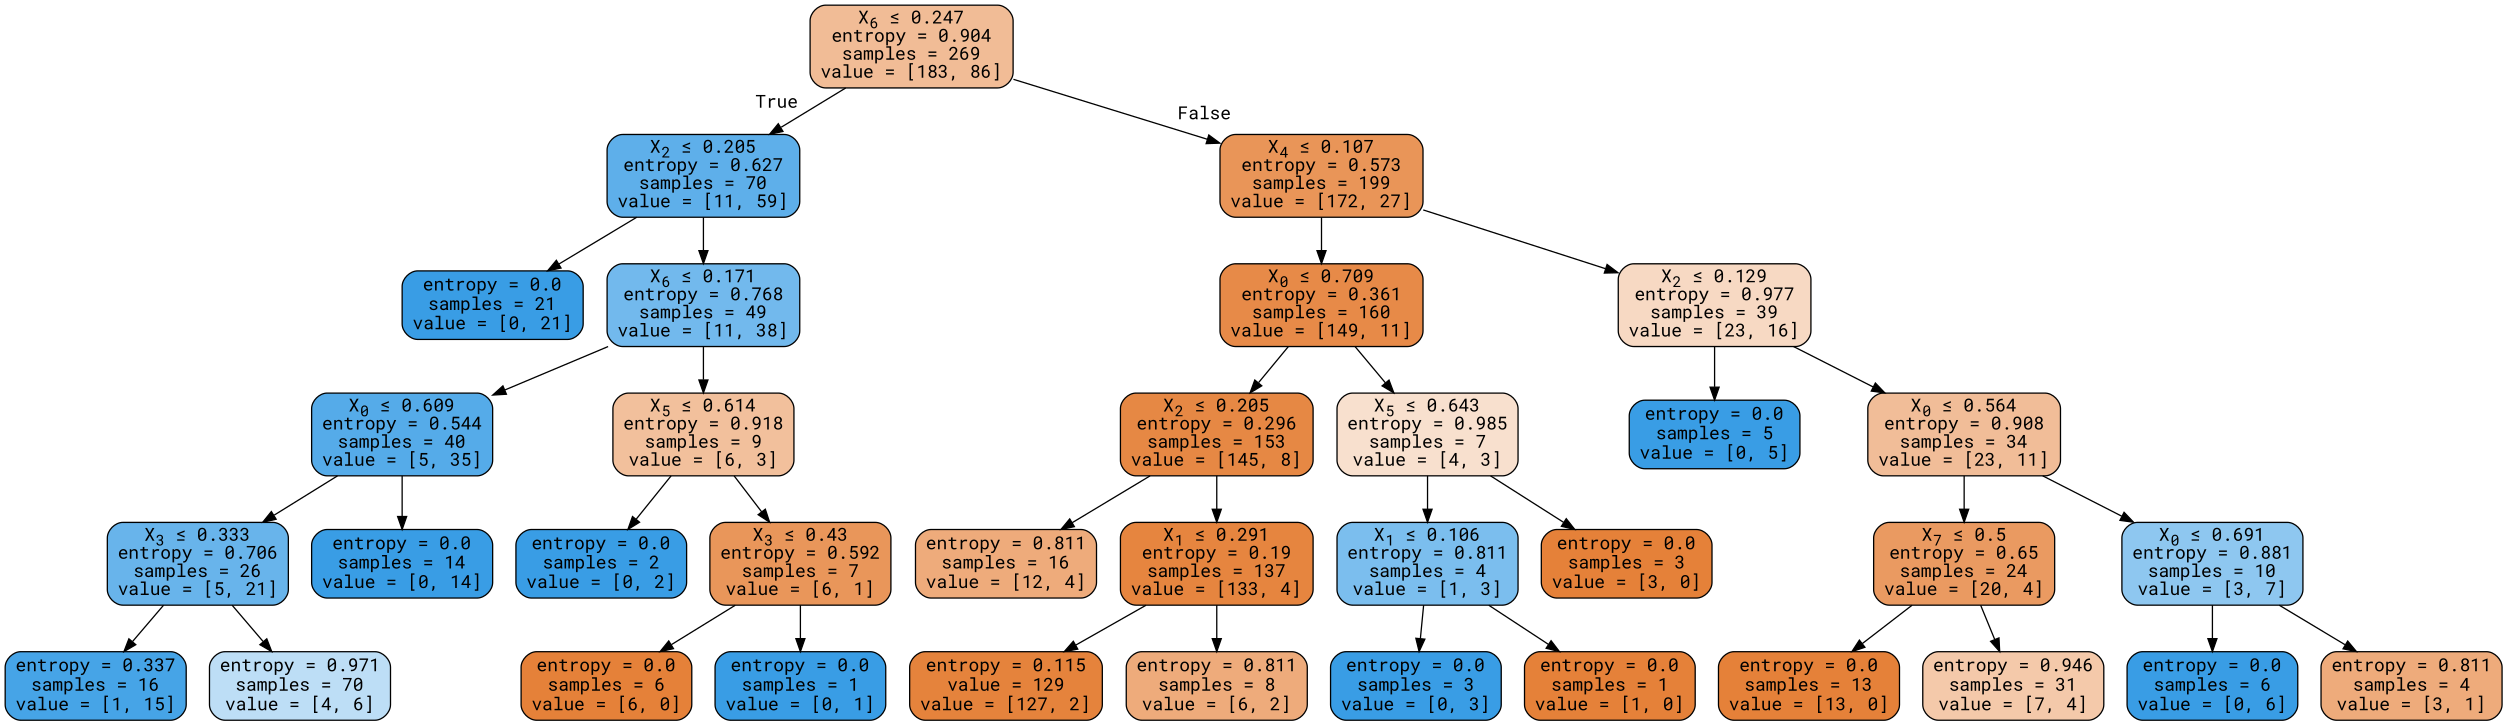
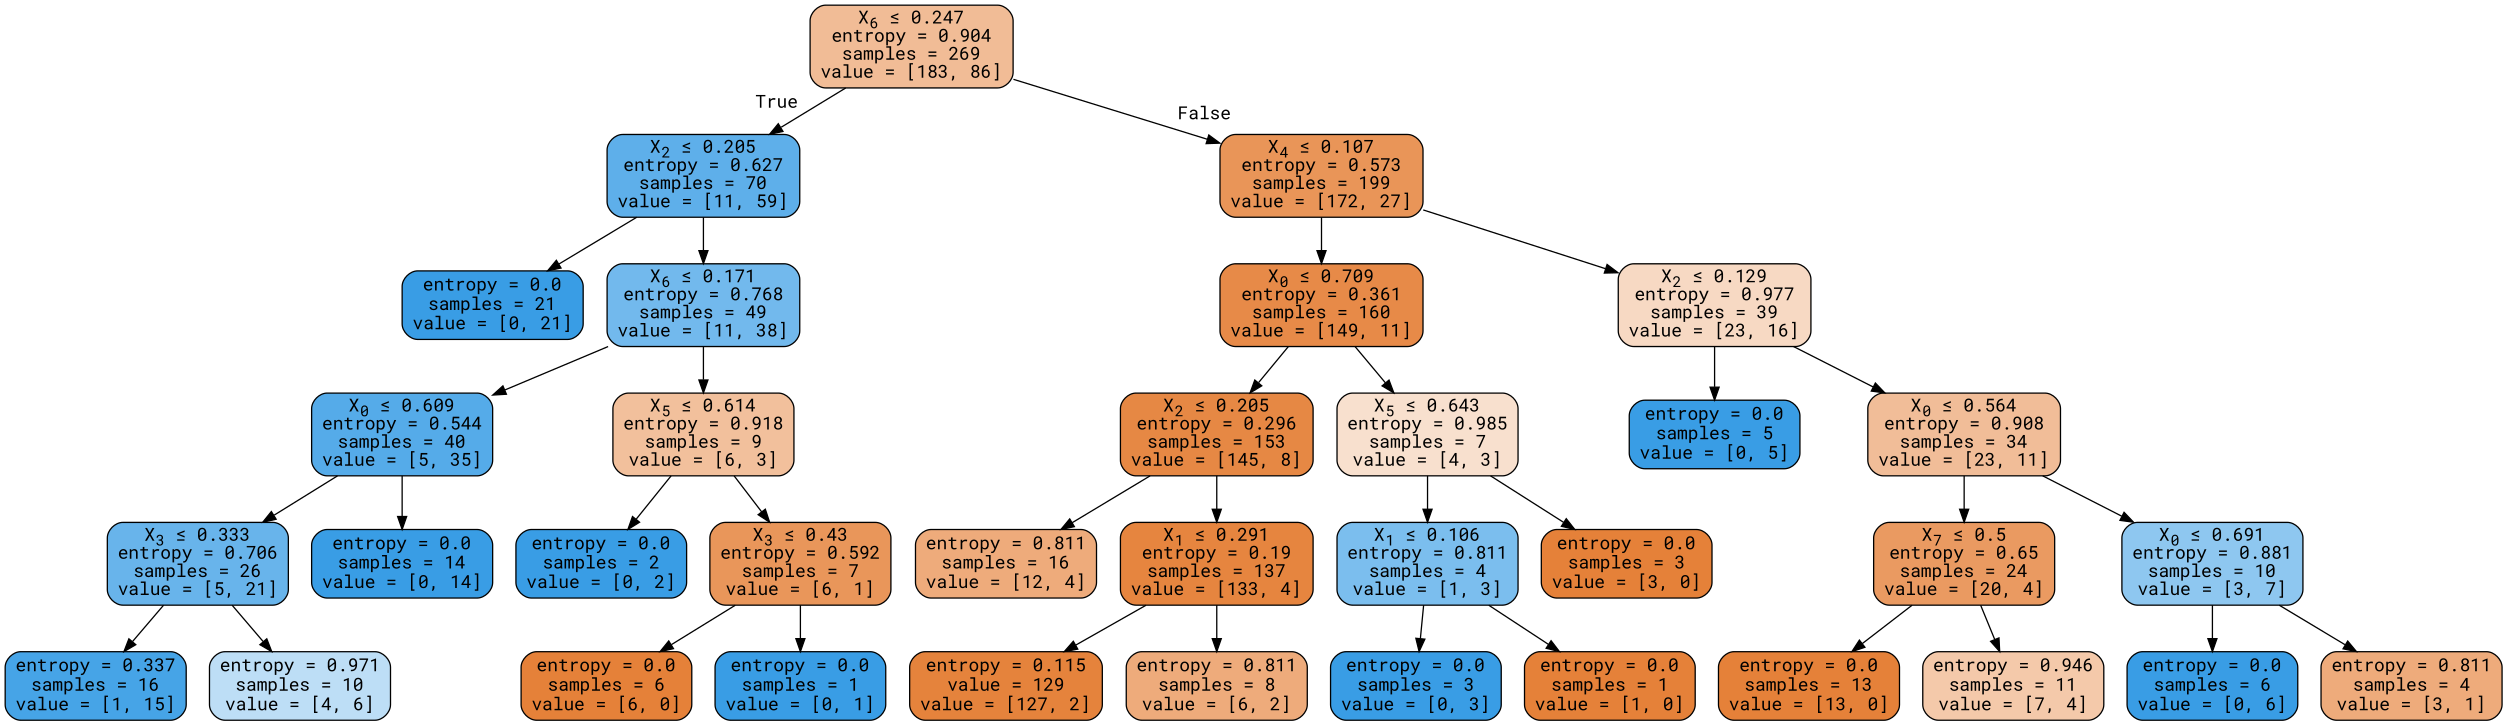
(300, 685) -> (300, 685)
(2013, 685) -> (2013, 685)
